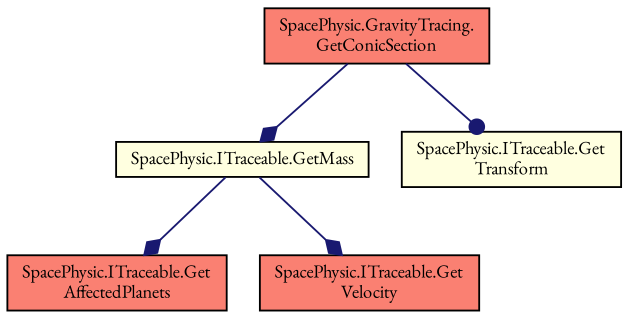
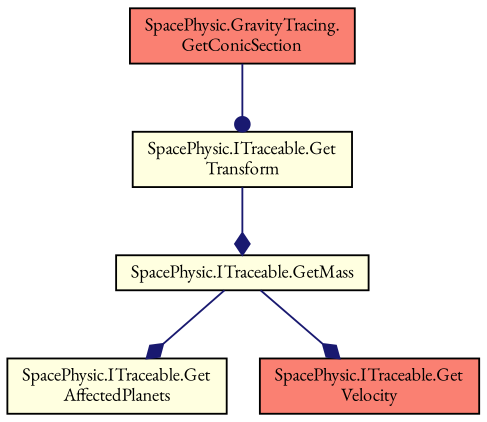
(312, 95) -> (242, 210)
(117, 283) -> (117, 386)
